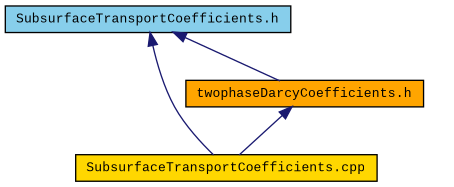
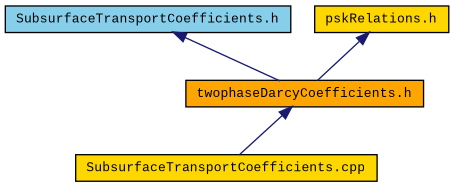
none -> (382, 19)
(174, 106) -> none
